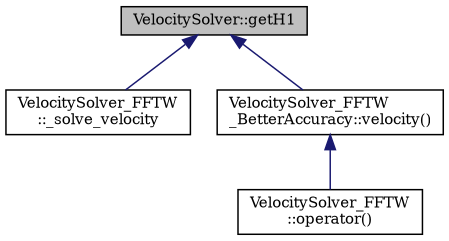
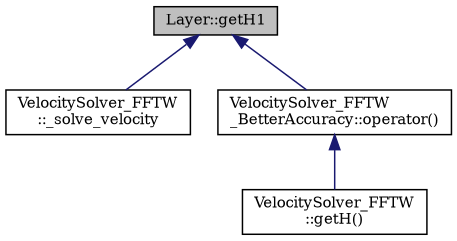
(214, 21) -> (216, 21)
(330, 112) -> (335, 112)
(330, 212) -> (335, 212)
